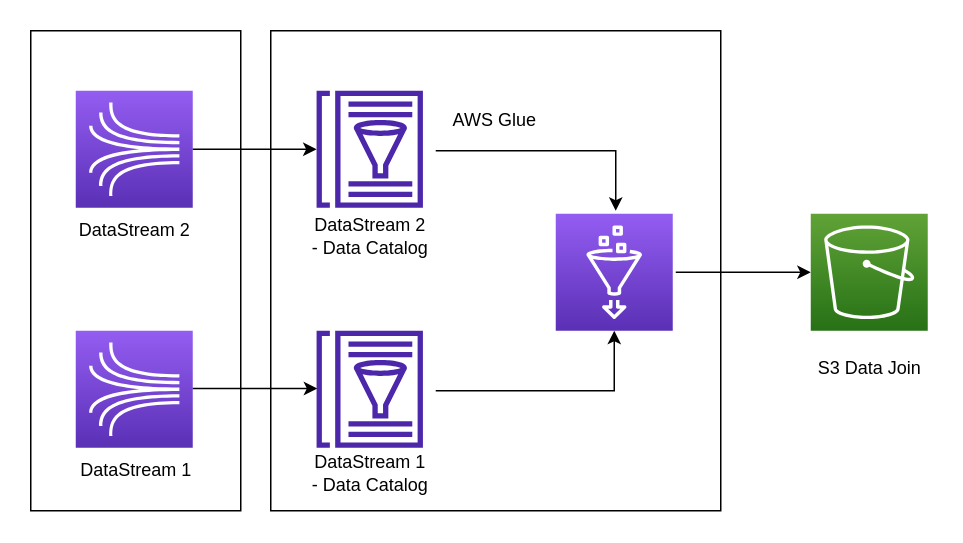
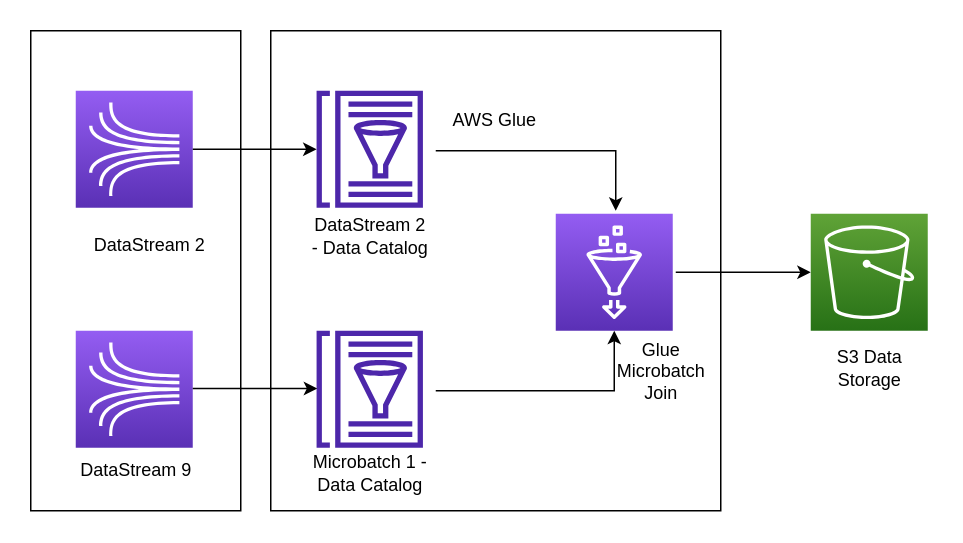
(134, 230) -> (149, 245)
(870, 368) -> (870, 368)
none -> (662, 371)
(137, 470) -> (137, 470)
(371, 473) -> (371, 473)
